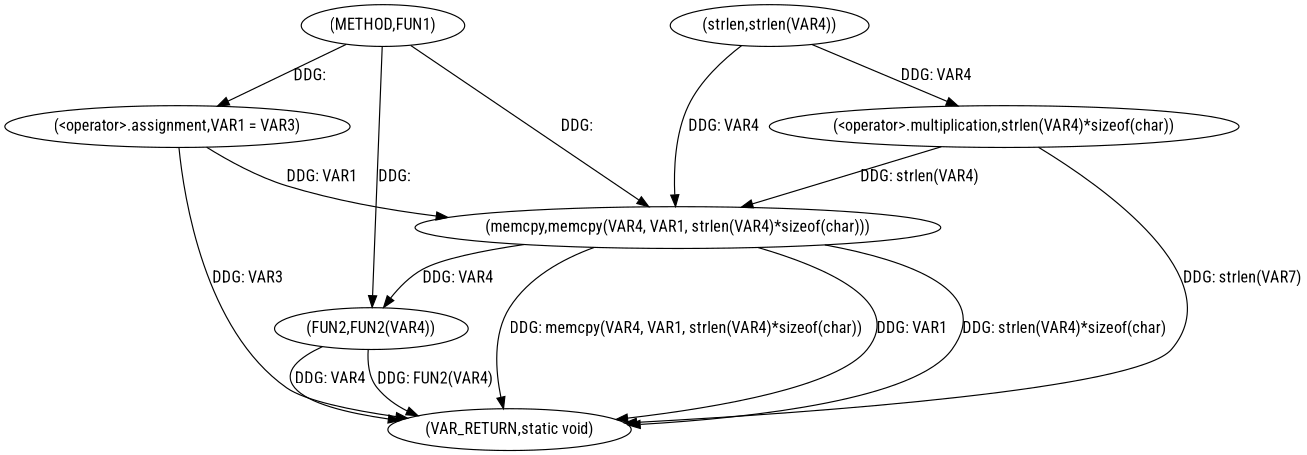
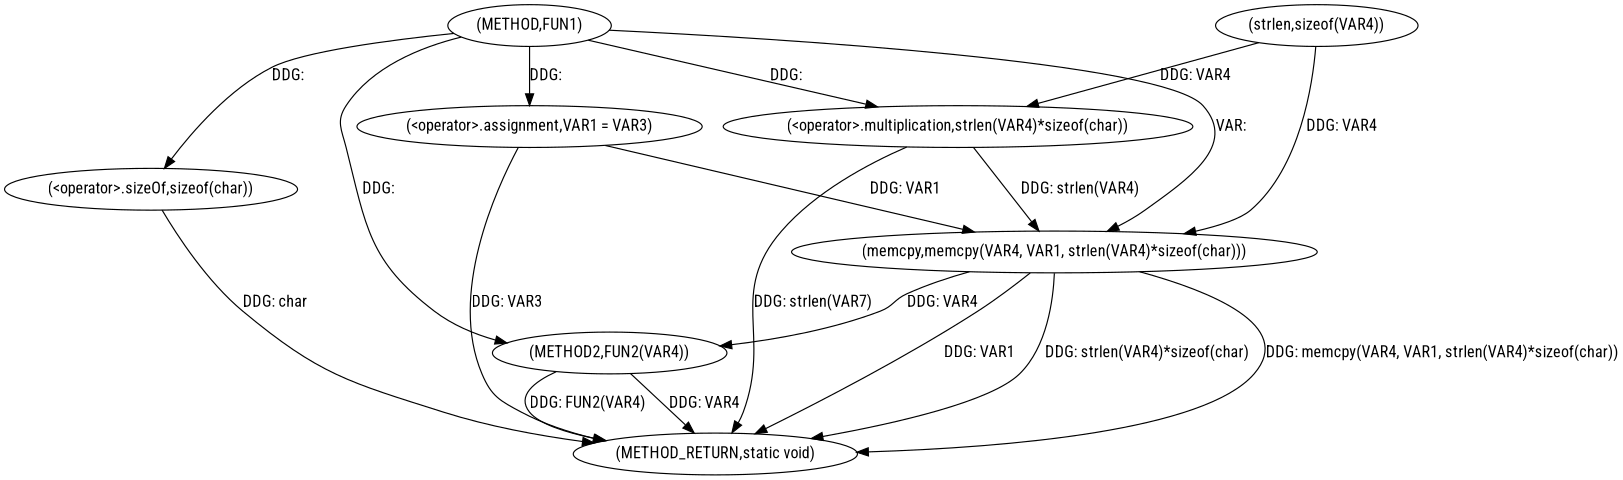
(770, 26) -> (1317, 26)
none -> (727, 72)
(579, 127) -> (1233, 127)
none -> (151, 189)
(371, 329) -> (610, 353)
(510, 430) -> (715, 454)
